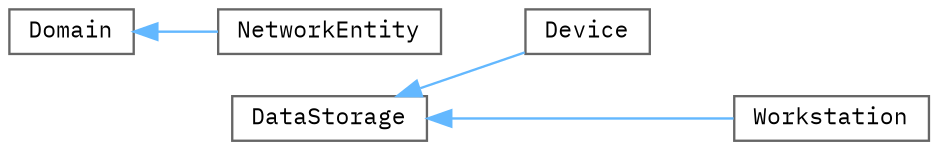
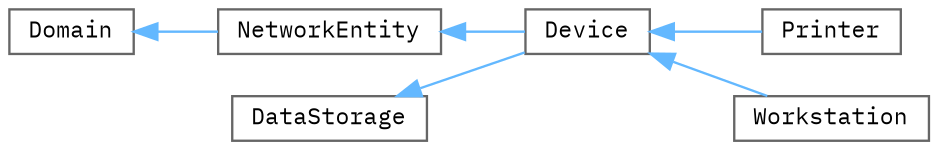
none -> (495, 32)
none -> (832, 32)
(593, 118) -> (720, 79)
